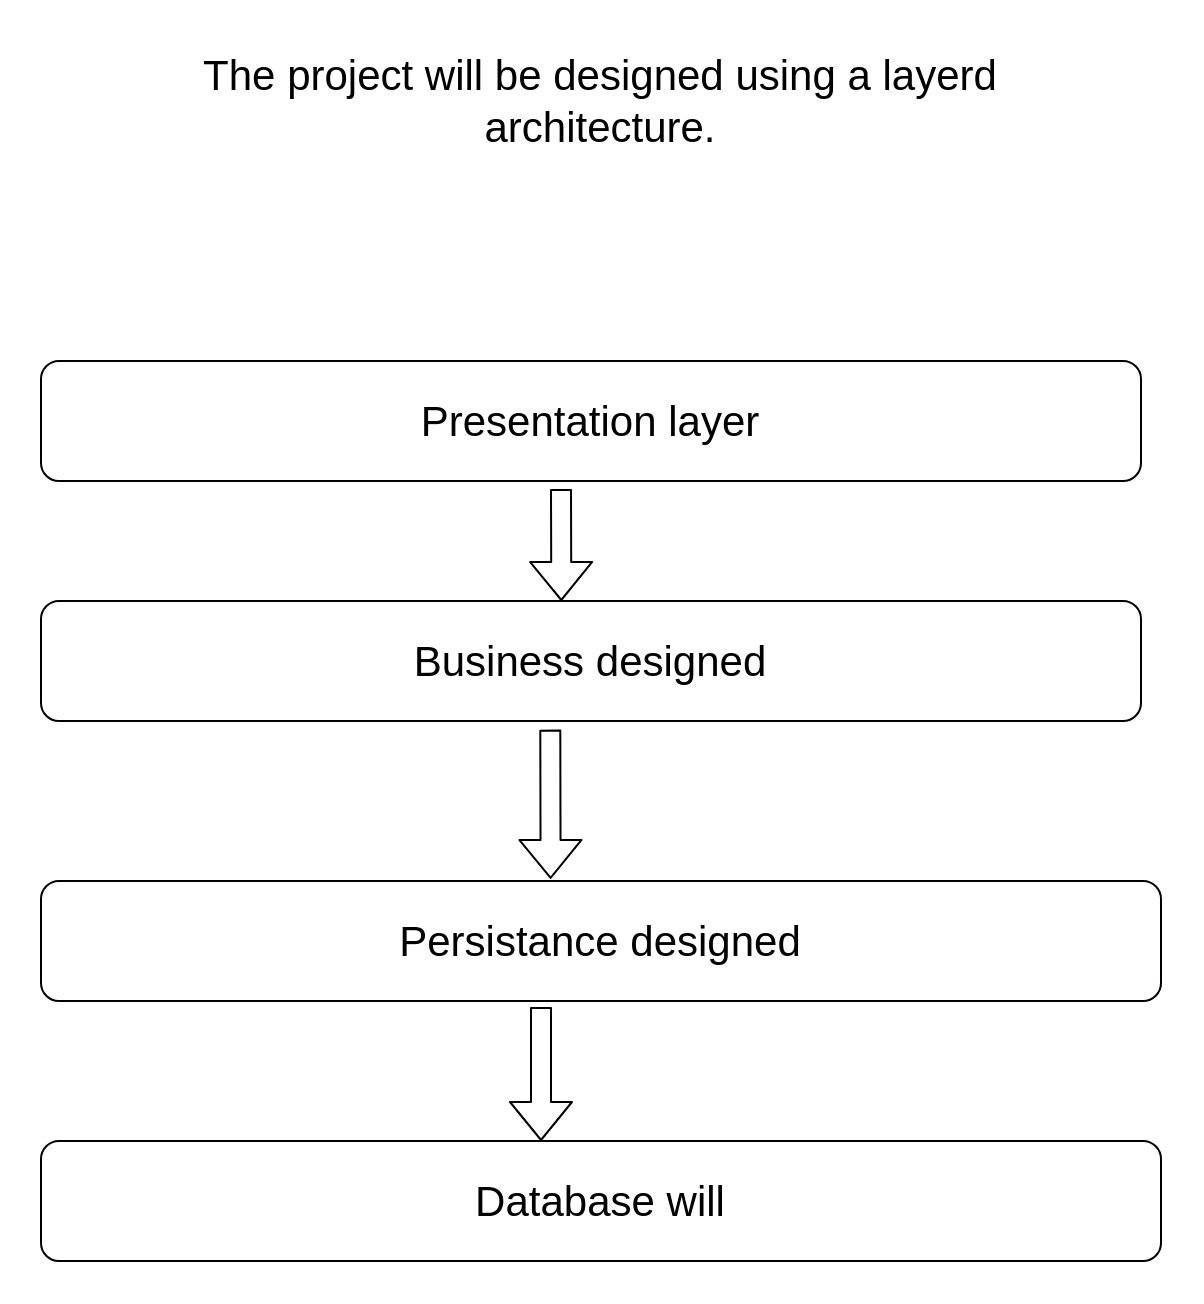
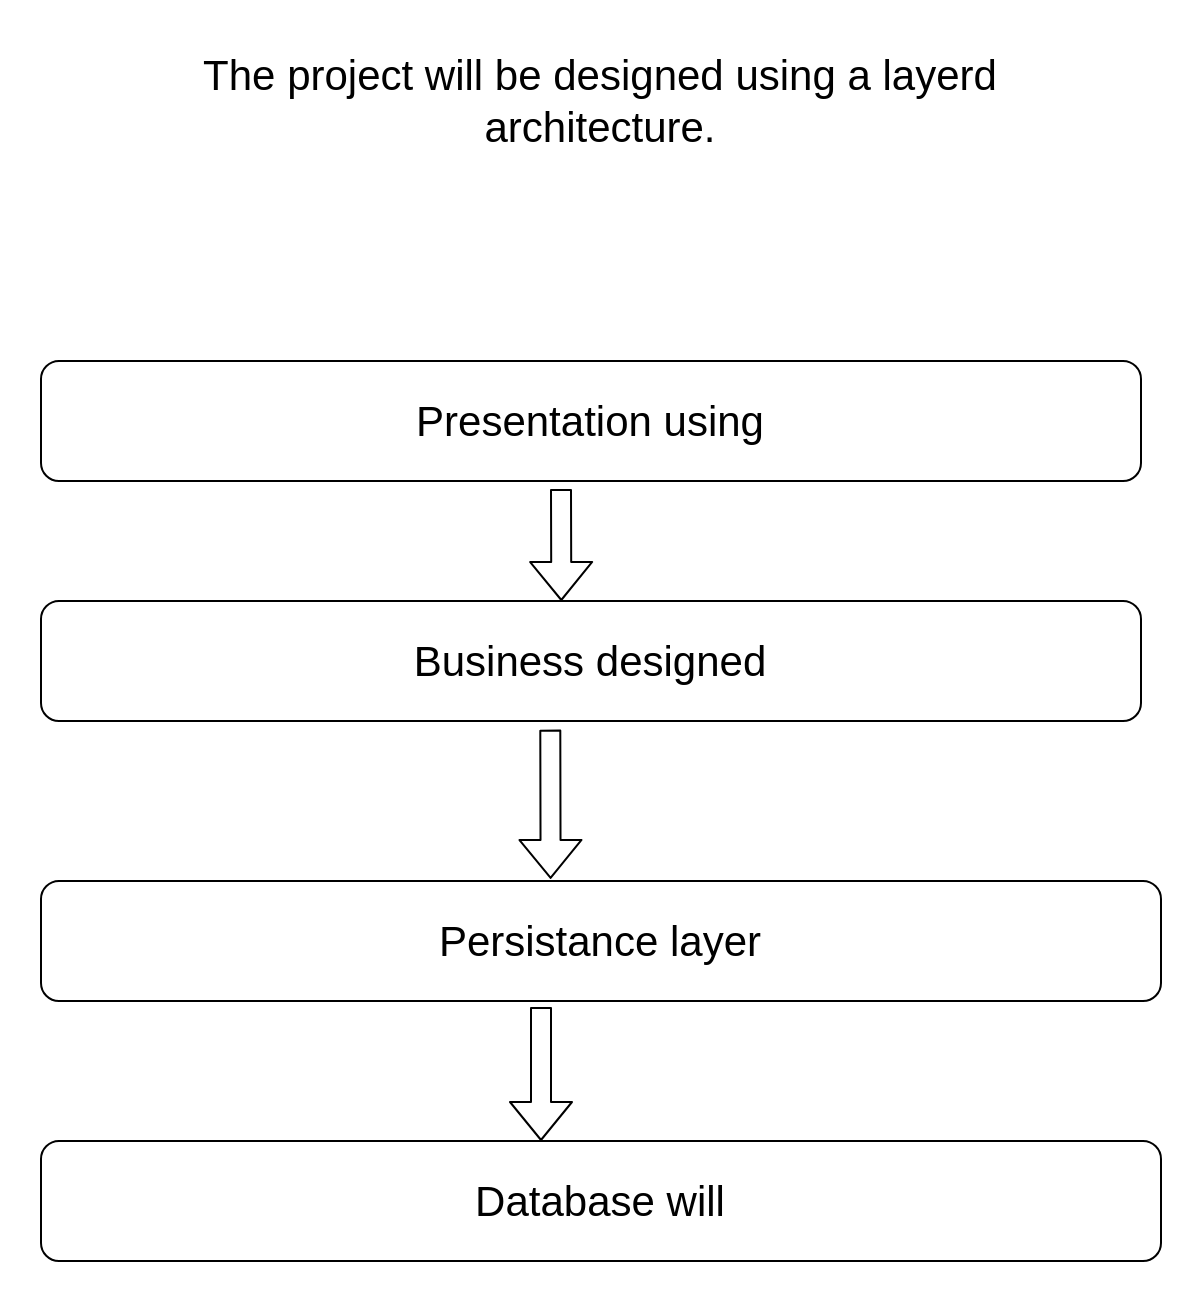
(591, 421) -> (591, 421)
(601, 941) -> (601, 941)
